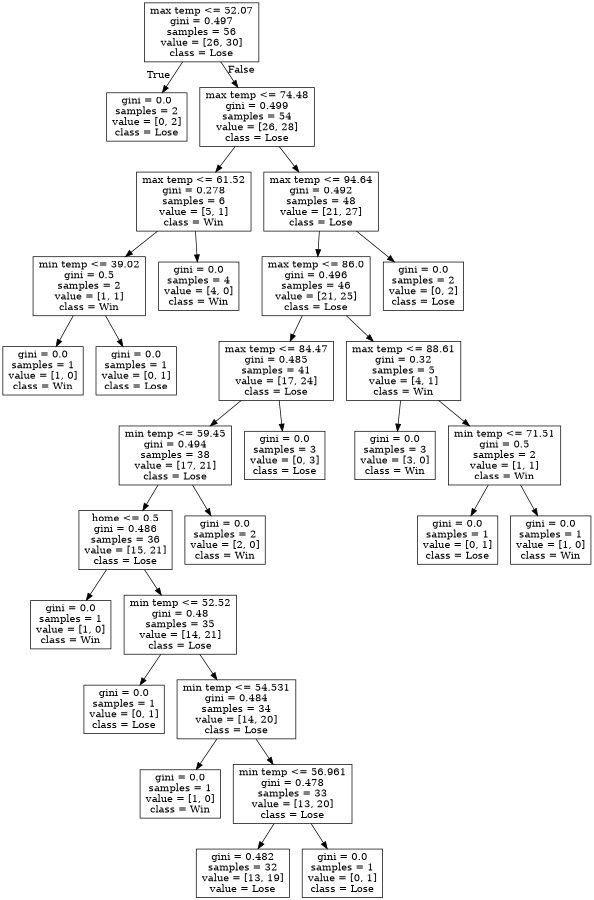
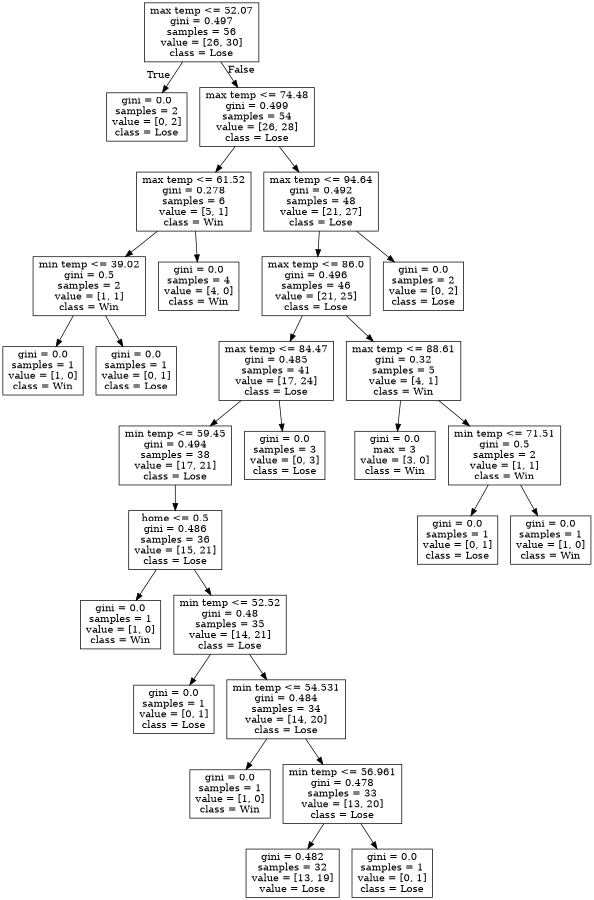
(395, 455) -> (395, 455)
(225, 540) -> none
